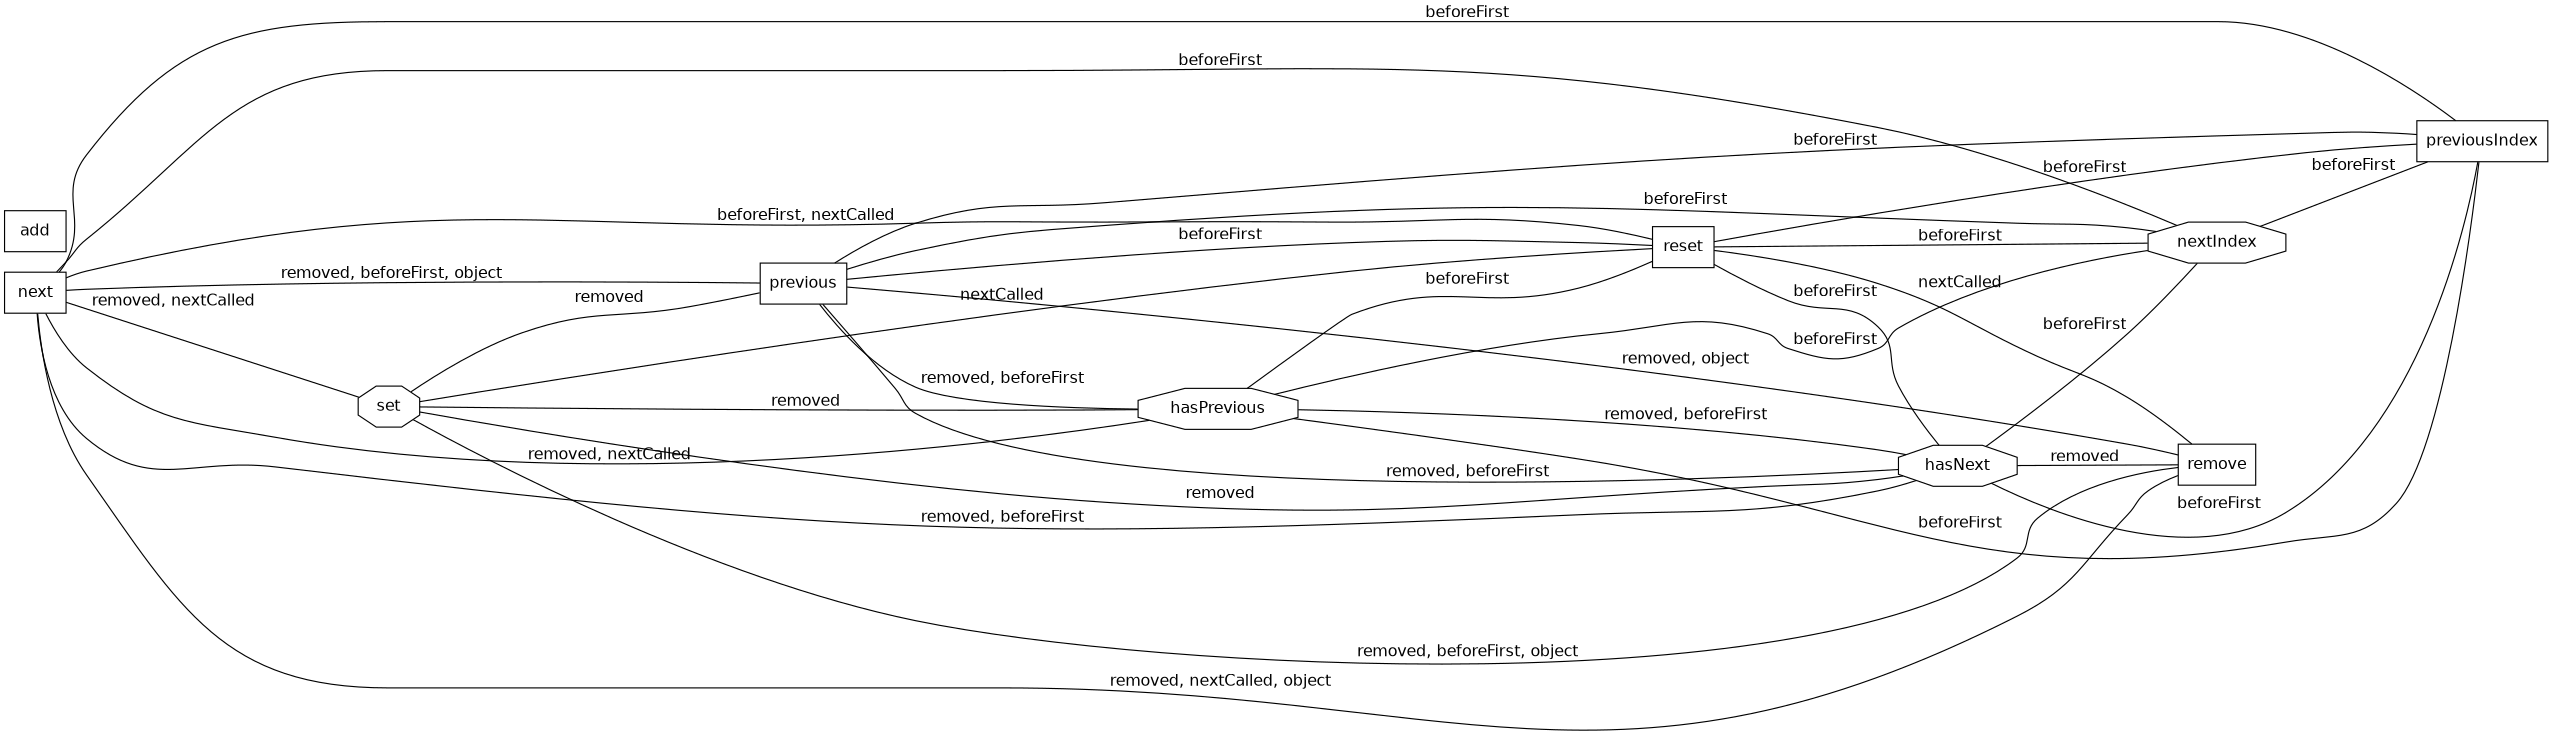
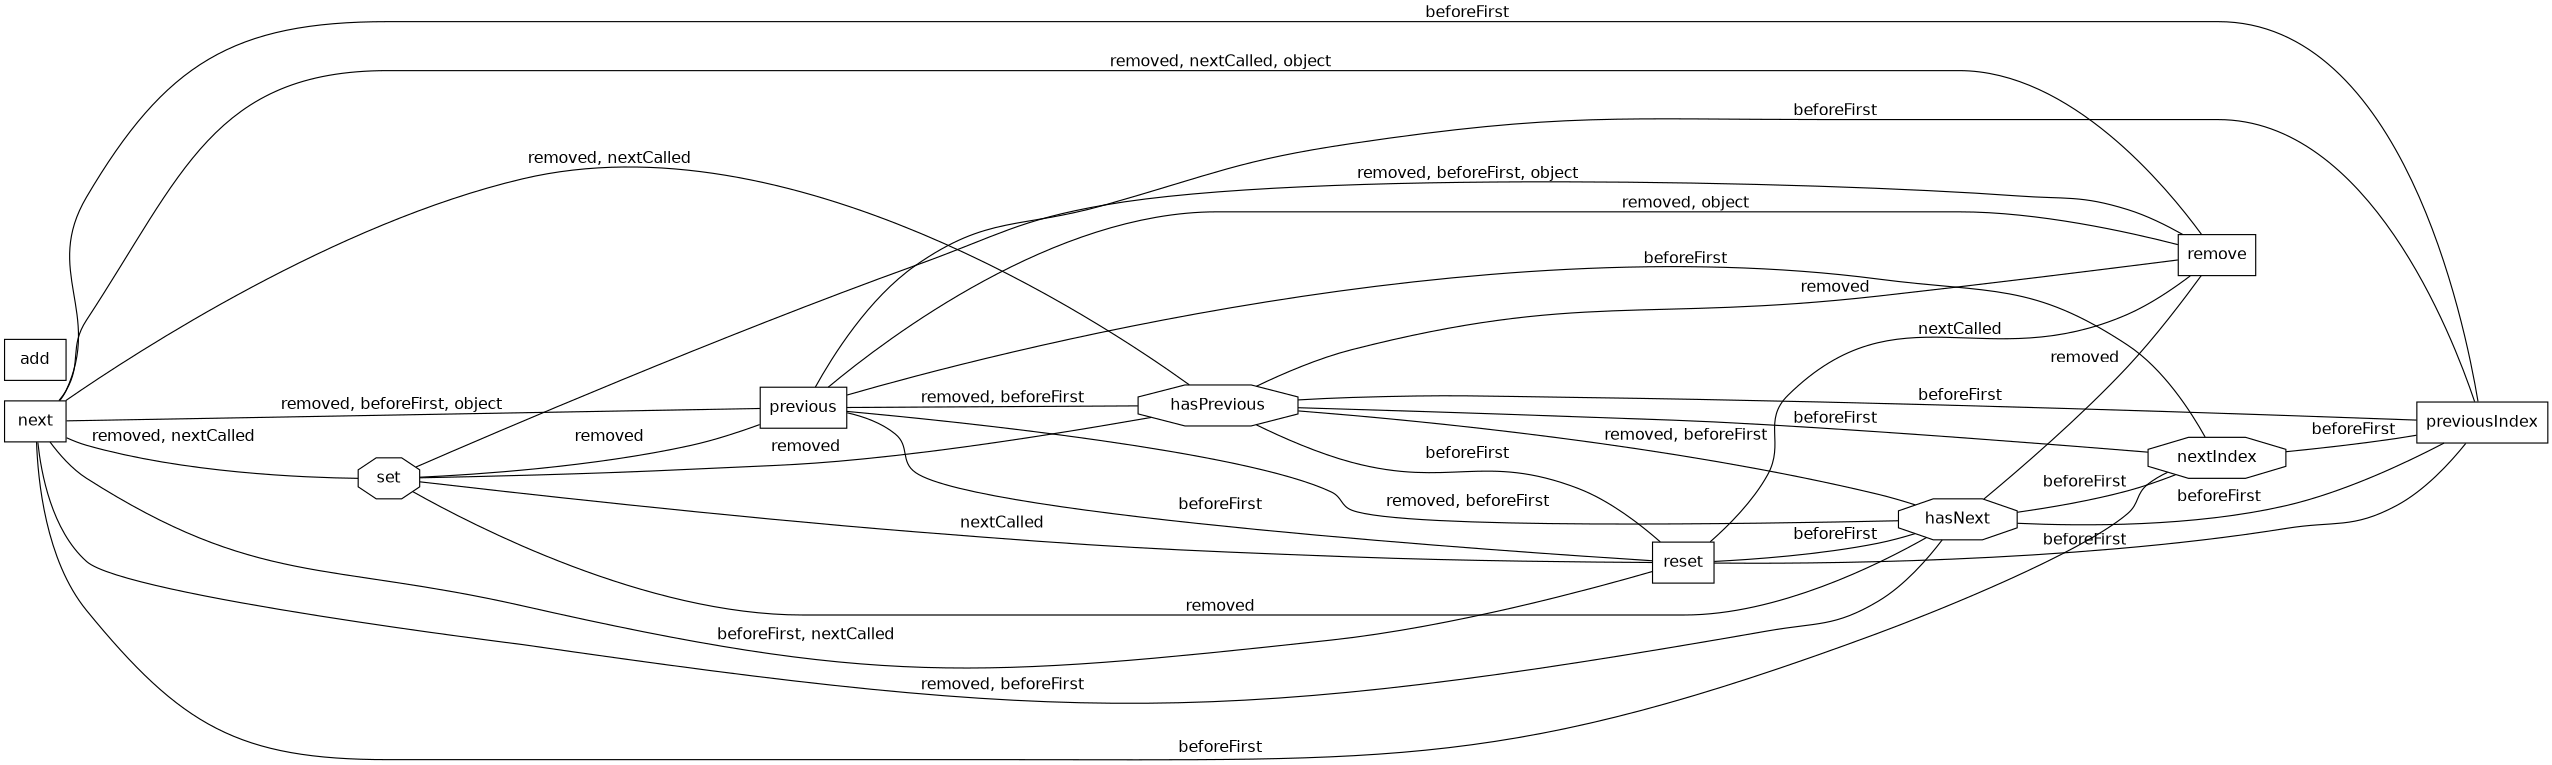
(1931, 245) -> none
none -> (1713, 308)
